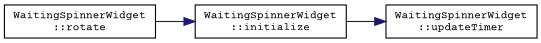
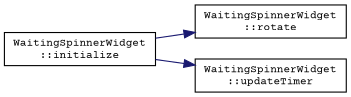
(170, 22) -> (170, 36)
